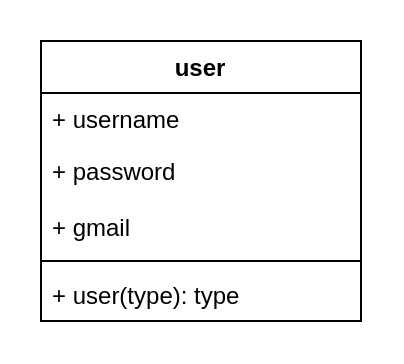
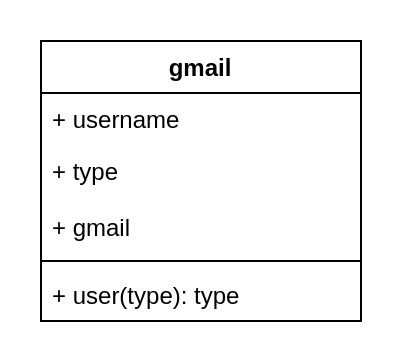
(200, 68) -> (200, 68)
(116, 172) -> (89, 172)
